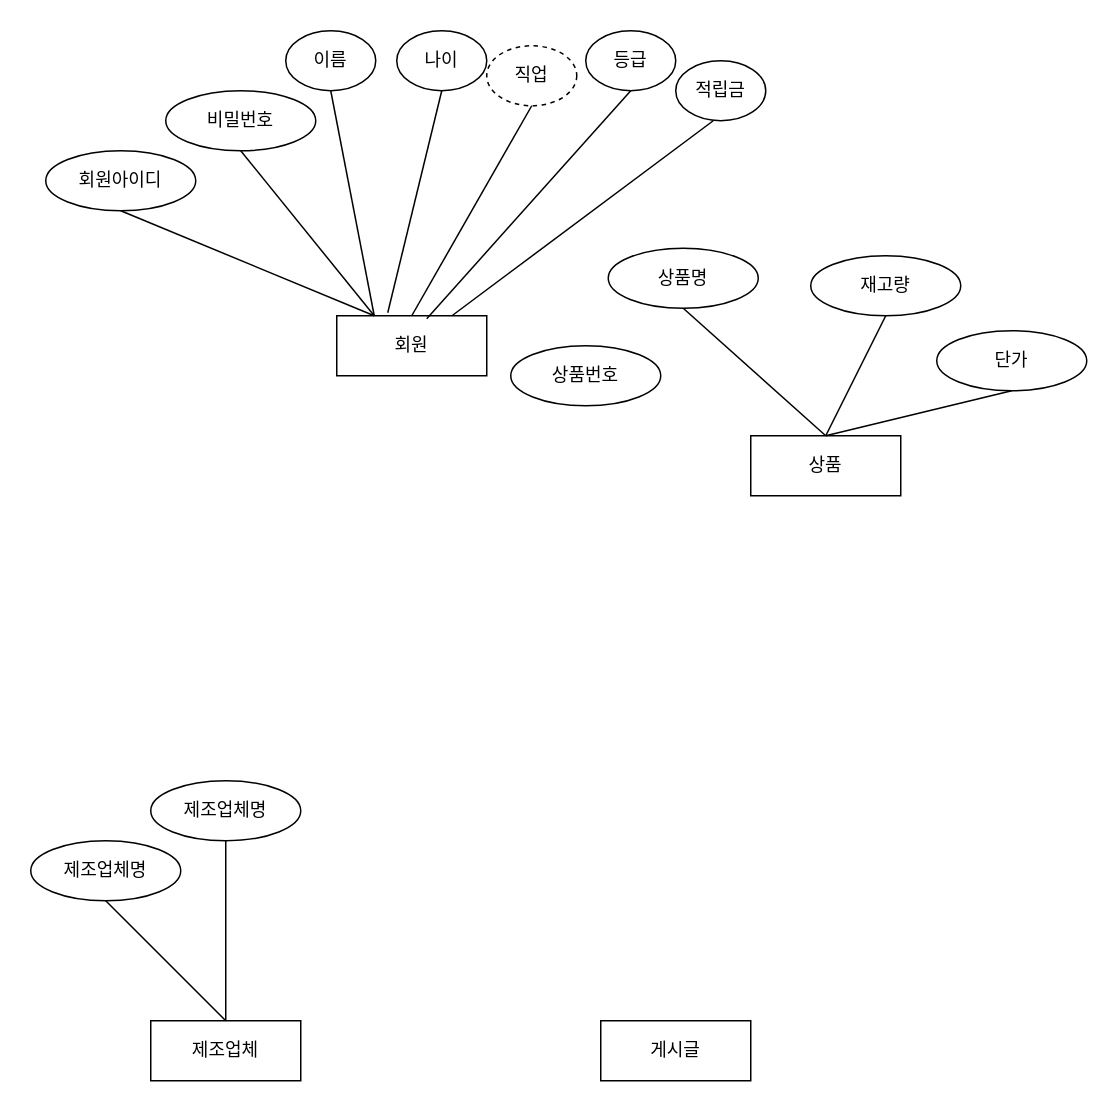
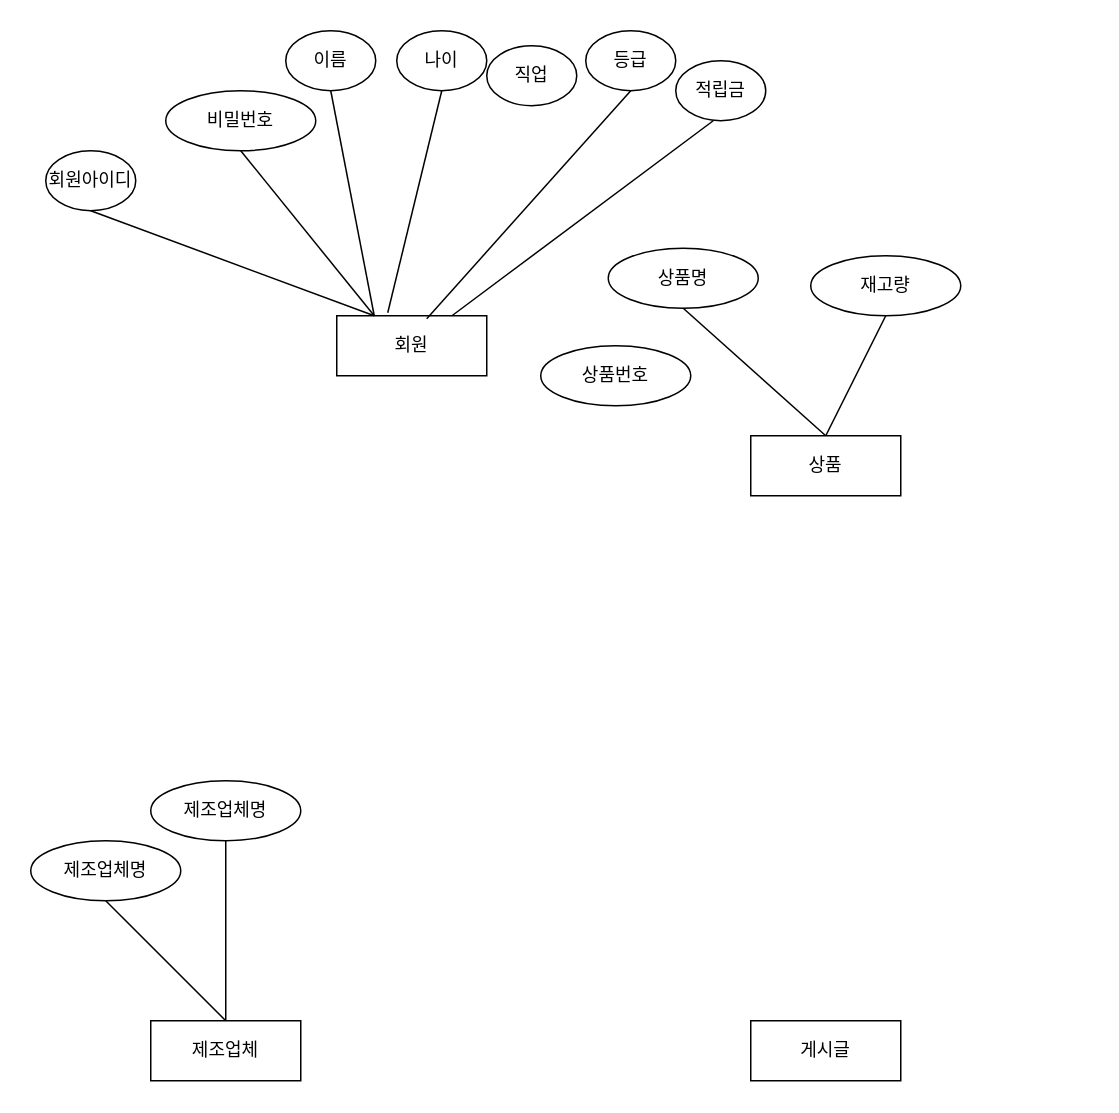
(532, 76) -> (532, 76)
(121, 181) -> (91, 181)
(472, 211) -> none
(1012, 361) -> none
(586, 376) -> (616, 376)
(919, 413) -> none
(676, 1051) -> (826, 1051)
